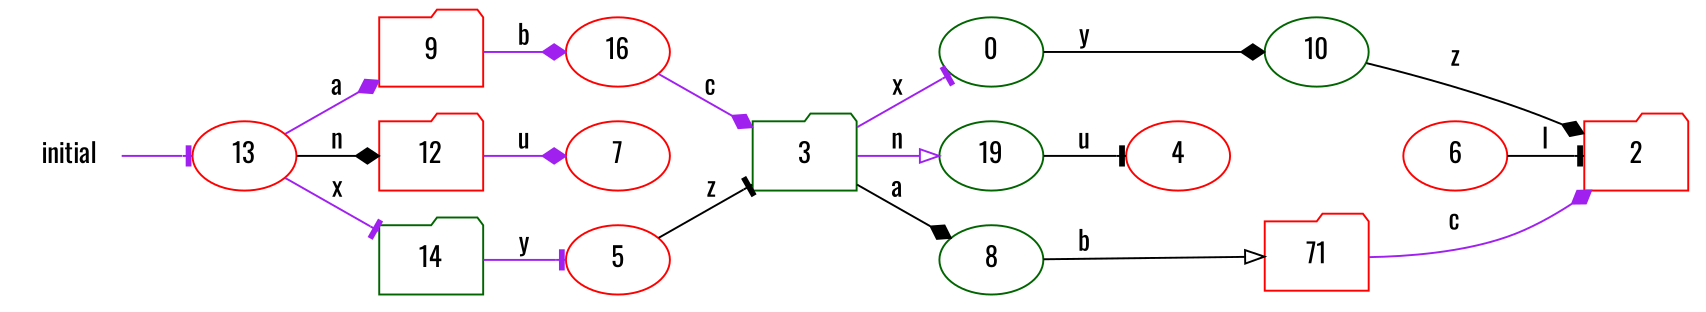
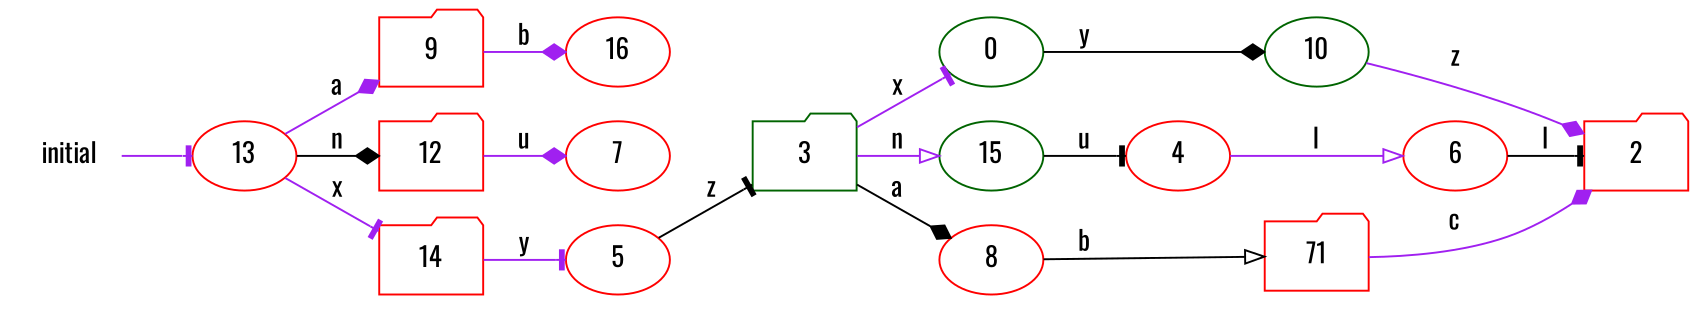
(1465, 90) -> (1465, 90)
(695, 95) -> none
(991, 156) -> (991, 156)
none -> (1307, 156)
(431, 260) -> (431, 260)
(991, 260) -> (991, 260)
